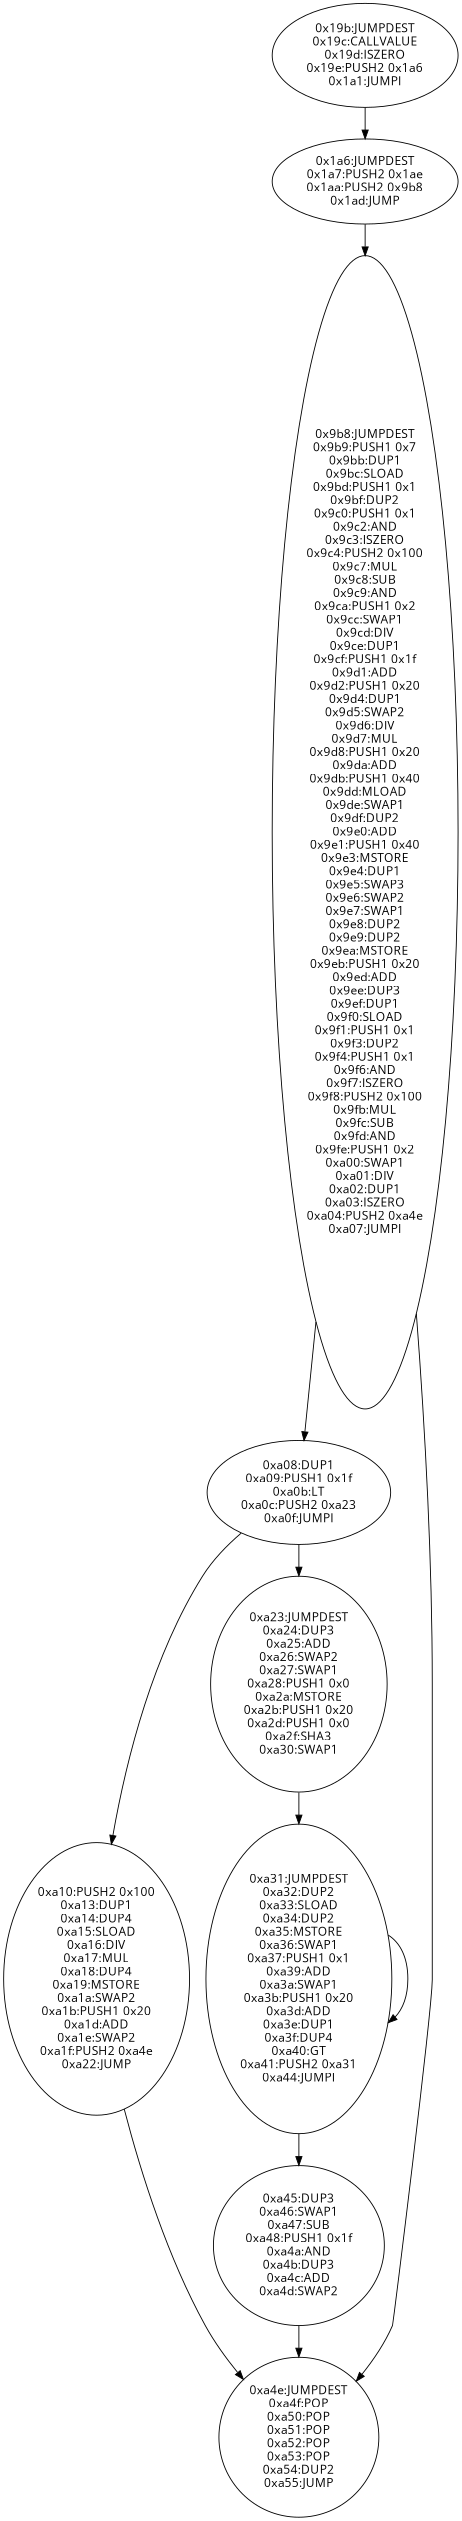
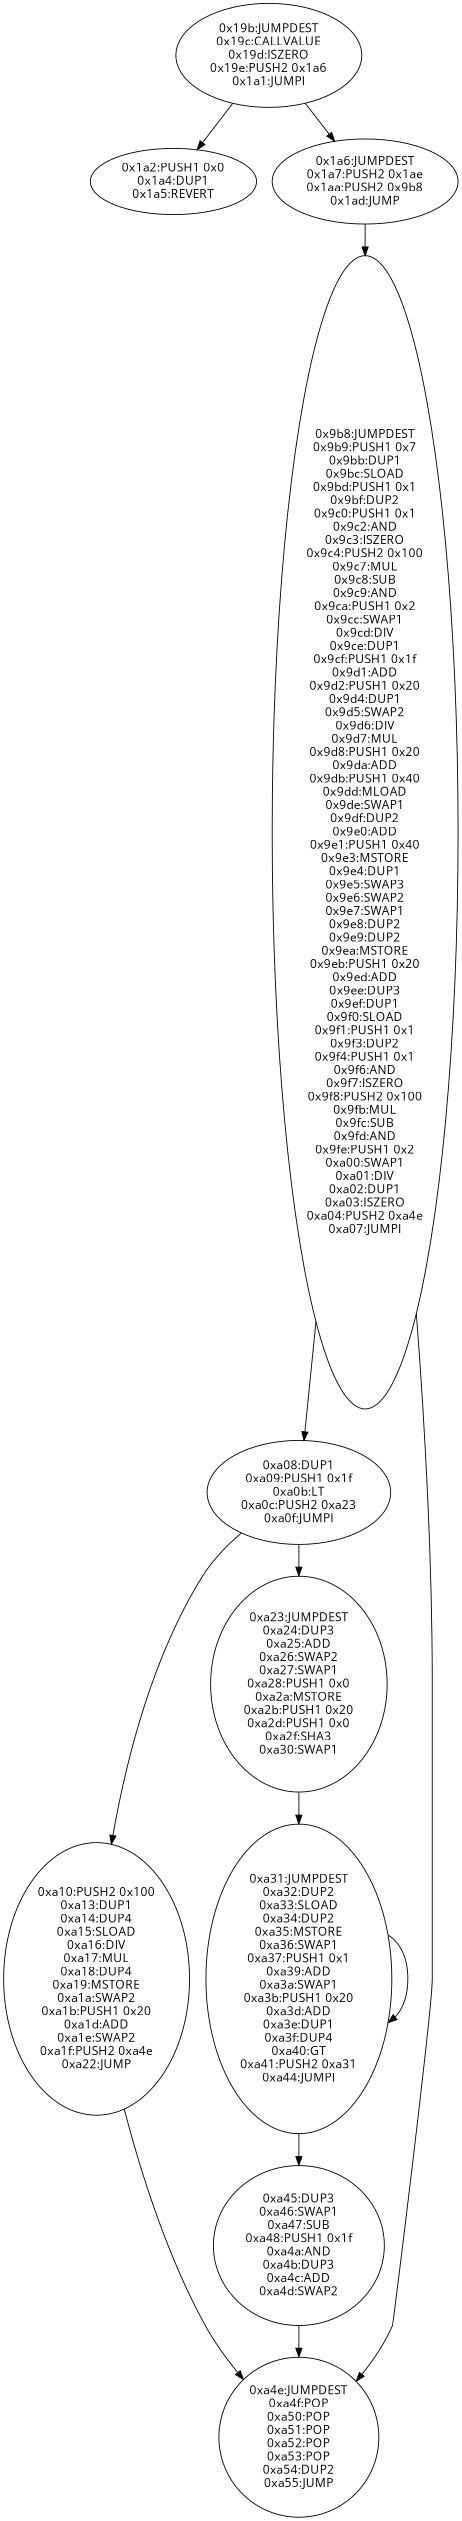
none -> (173, 182)
